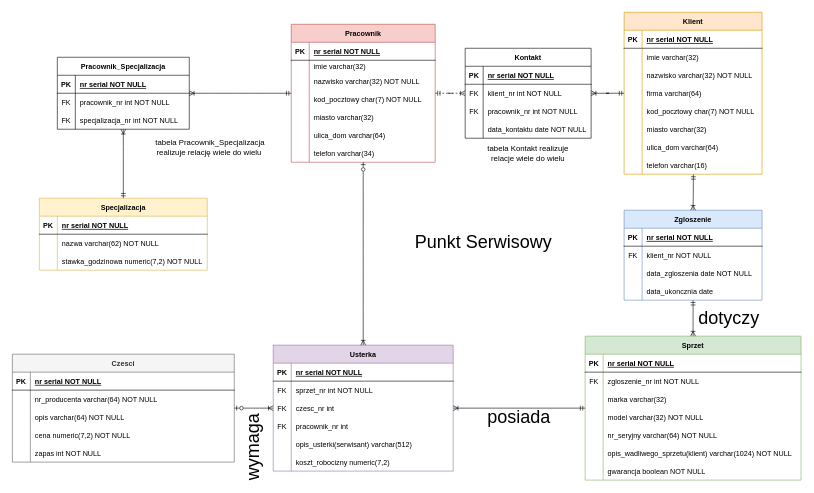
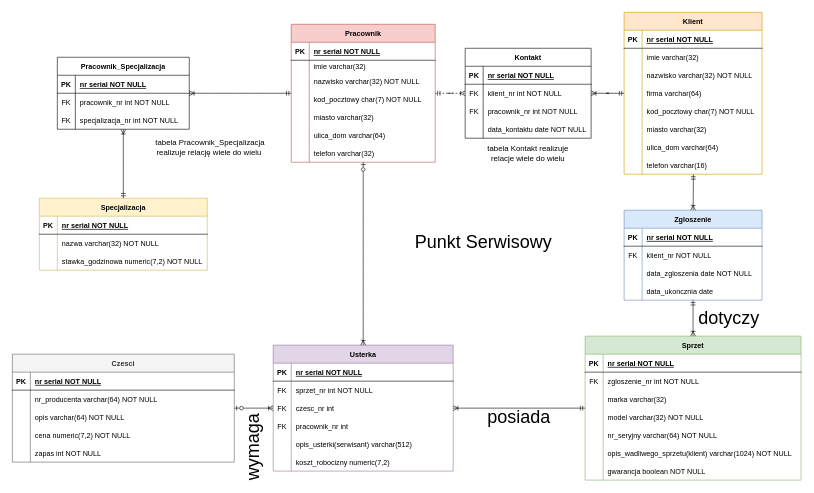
(350, 154) -> (350, 154)
(111, 244) -> (111, 244)
